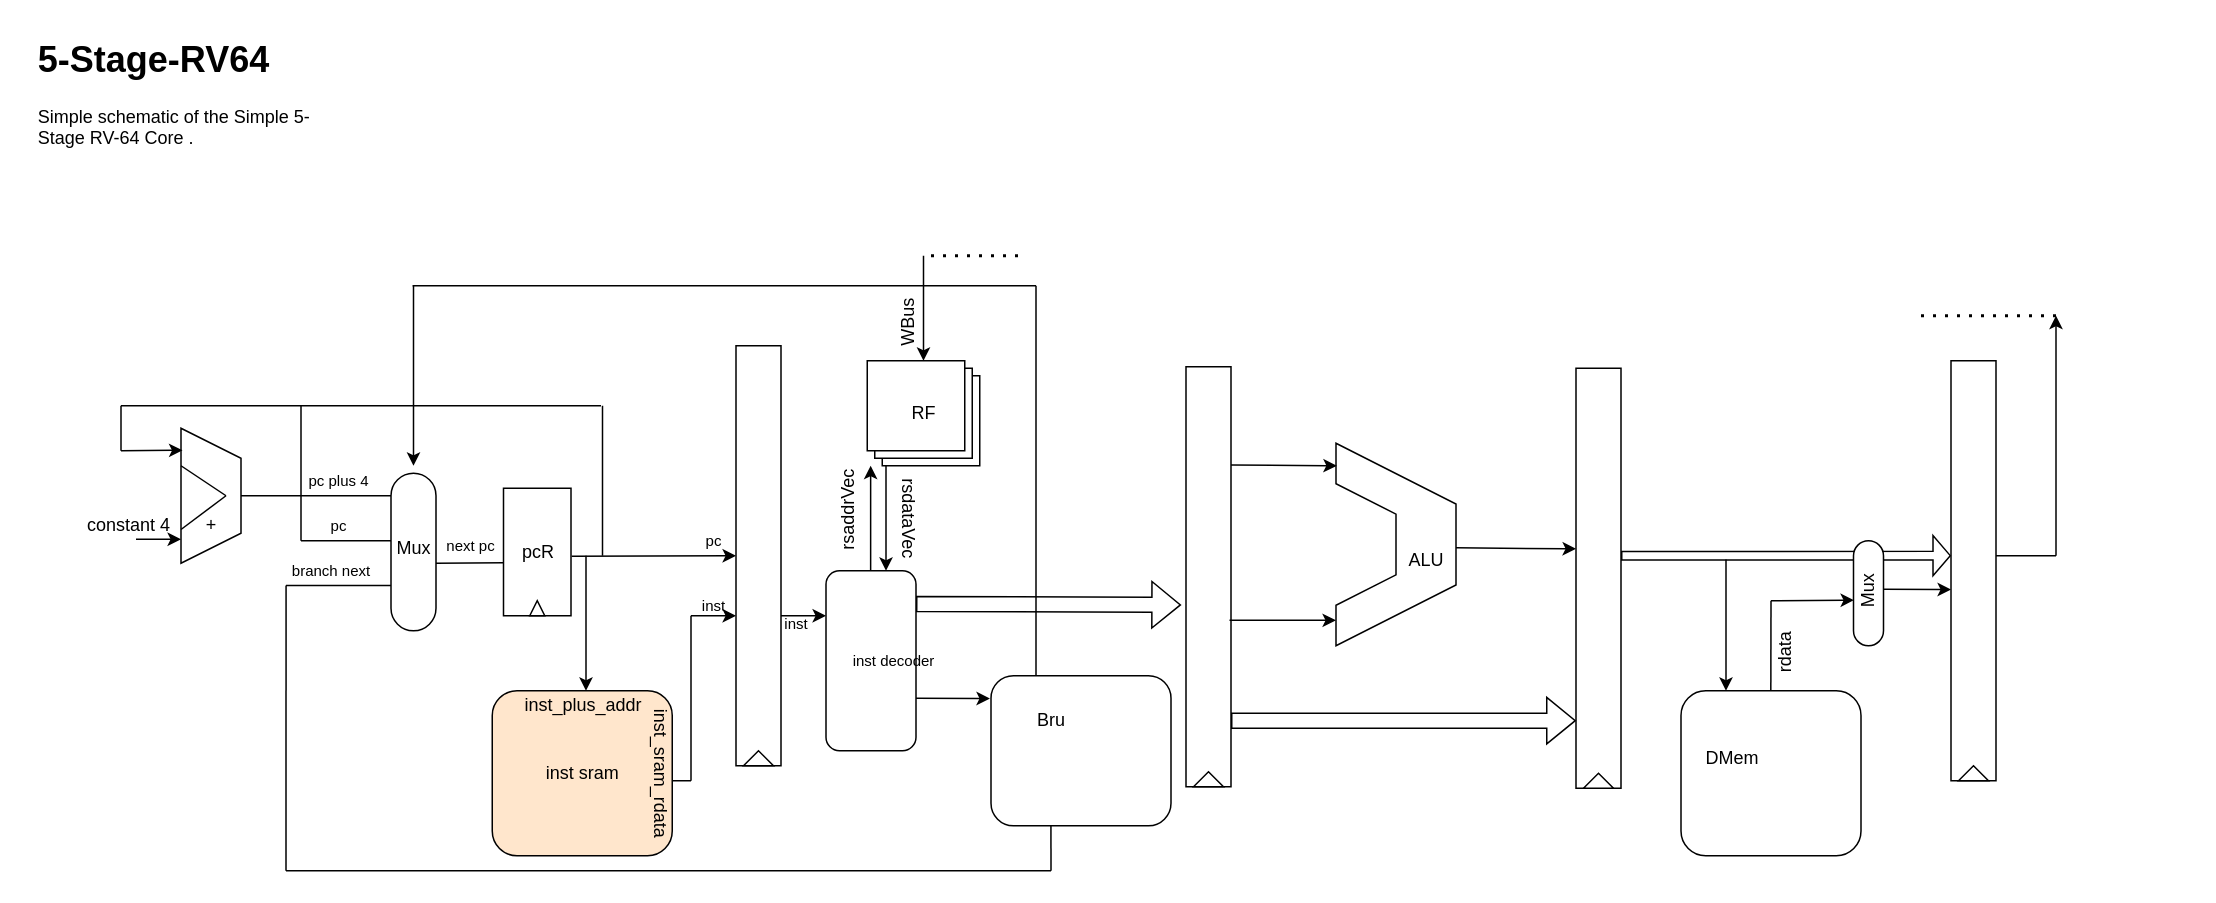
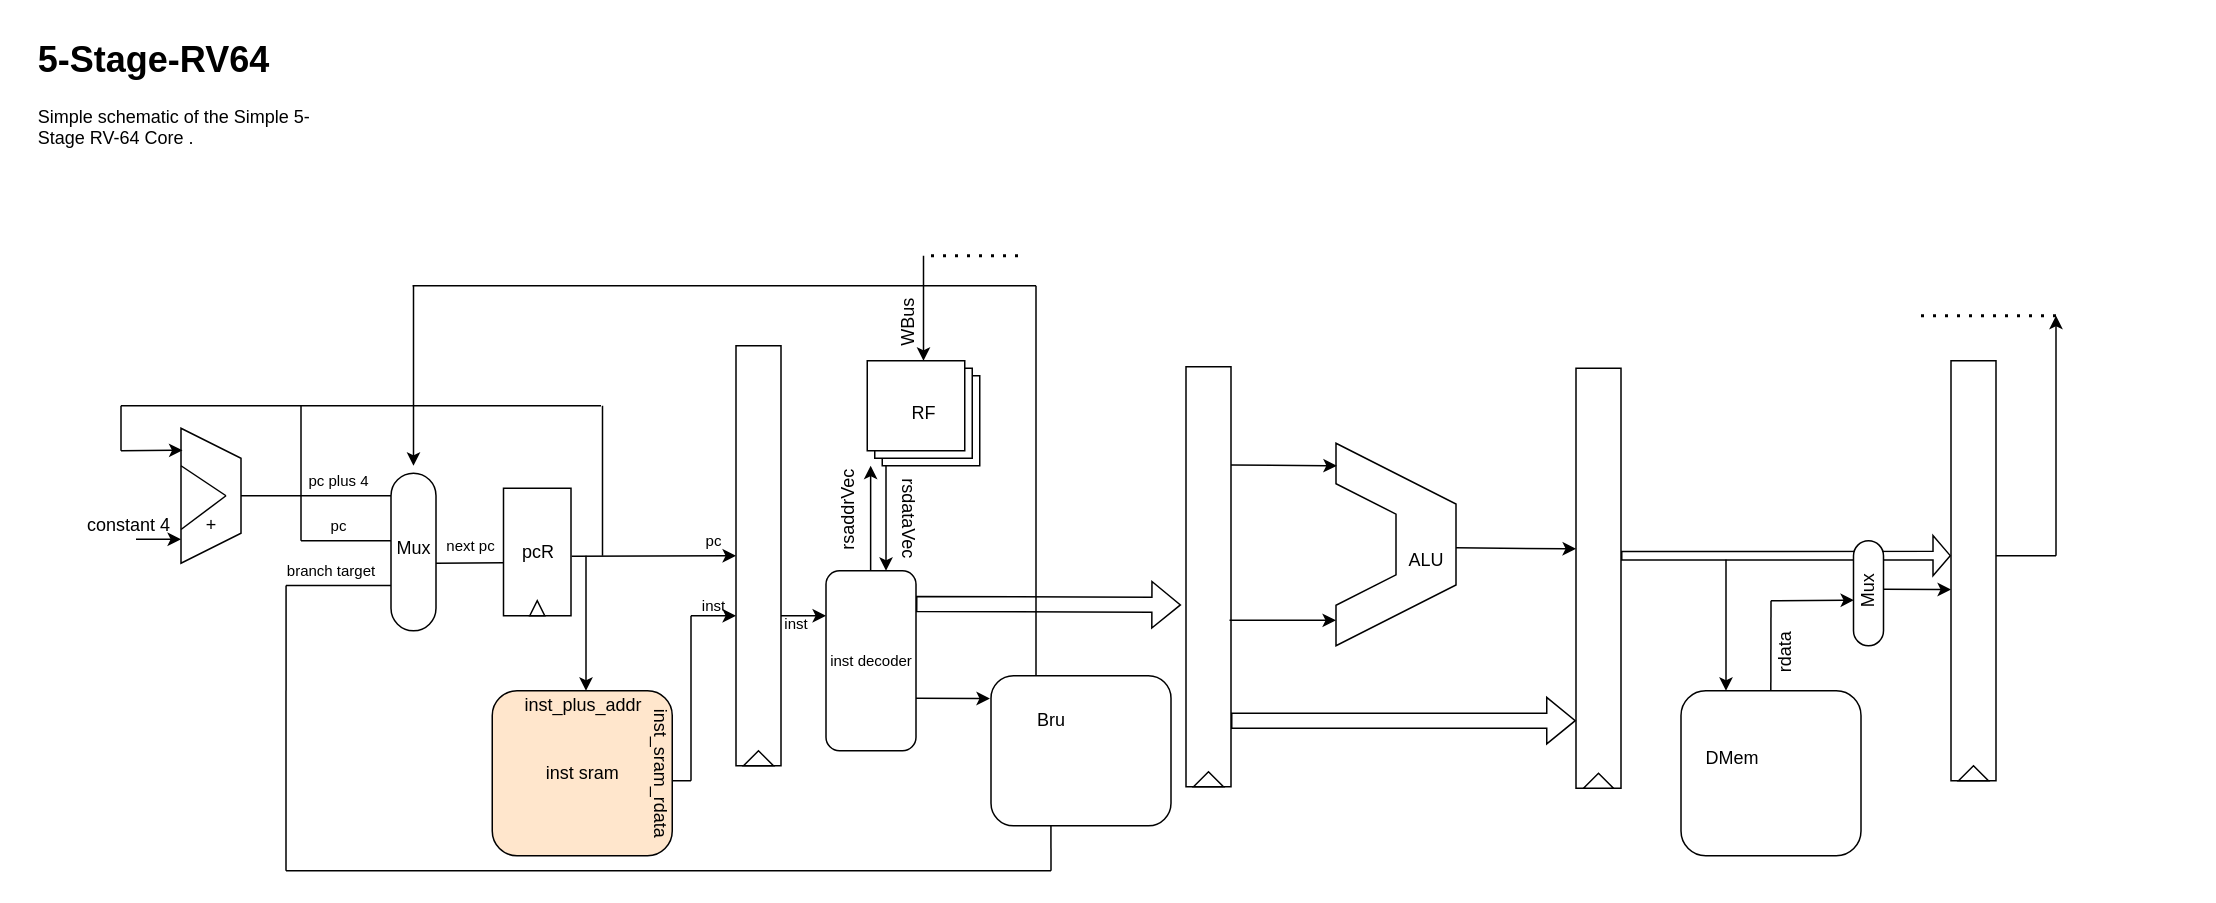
(332, 571) -> (332, 571)
(893, 661) -> (871, 661)
